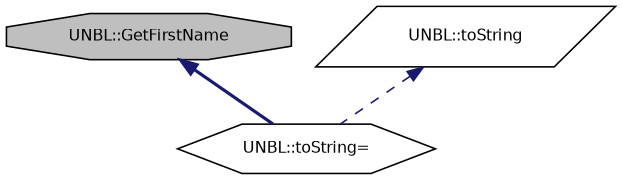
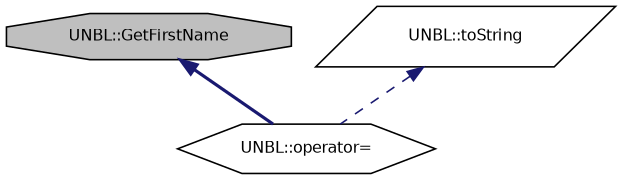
(306, 149) -> (306, 149)
